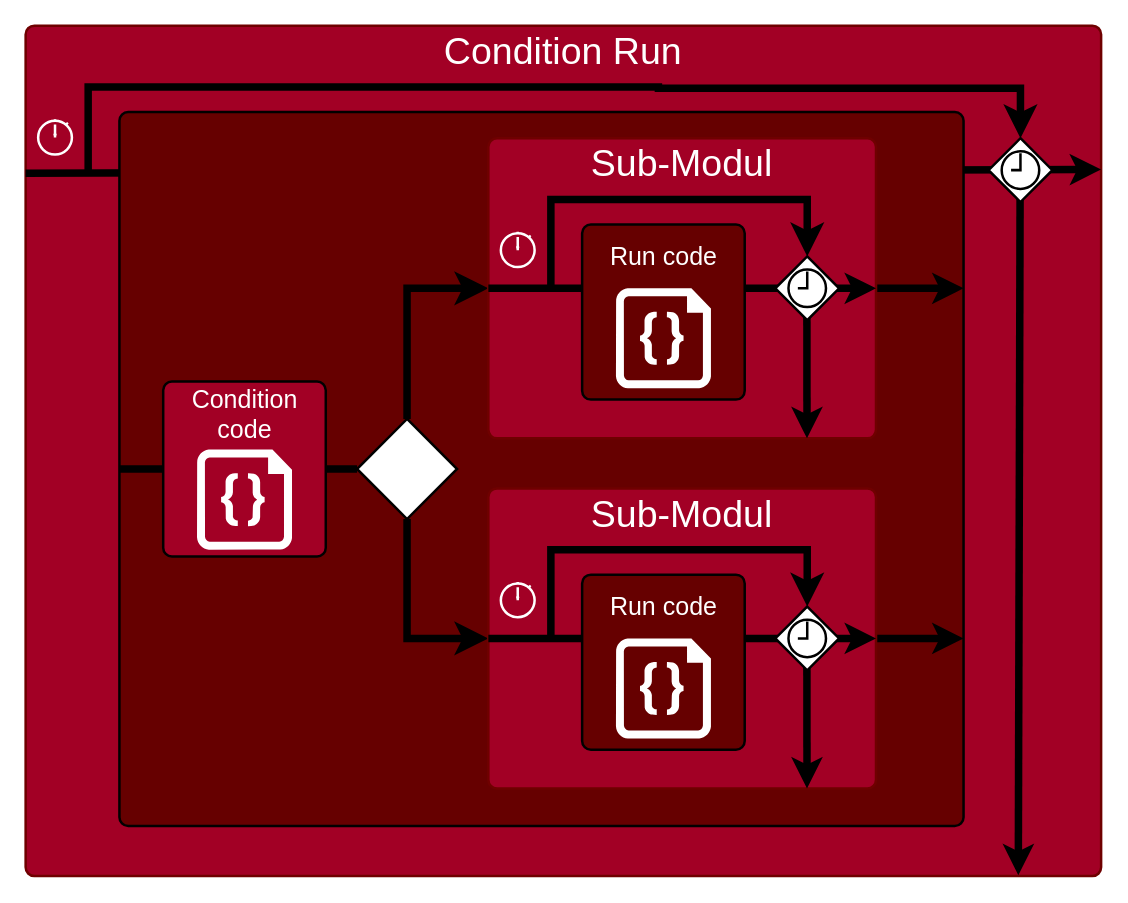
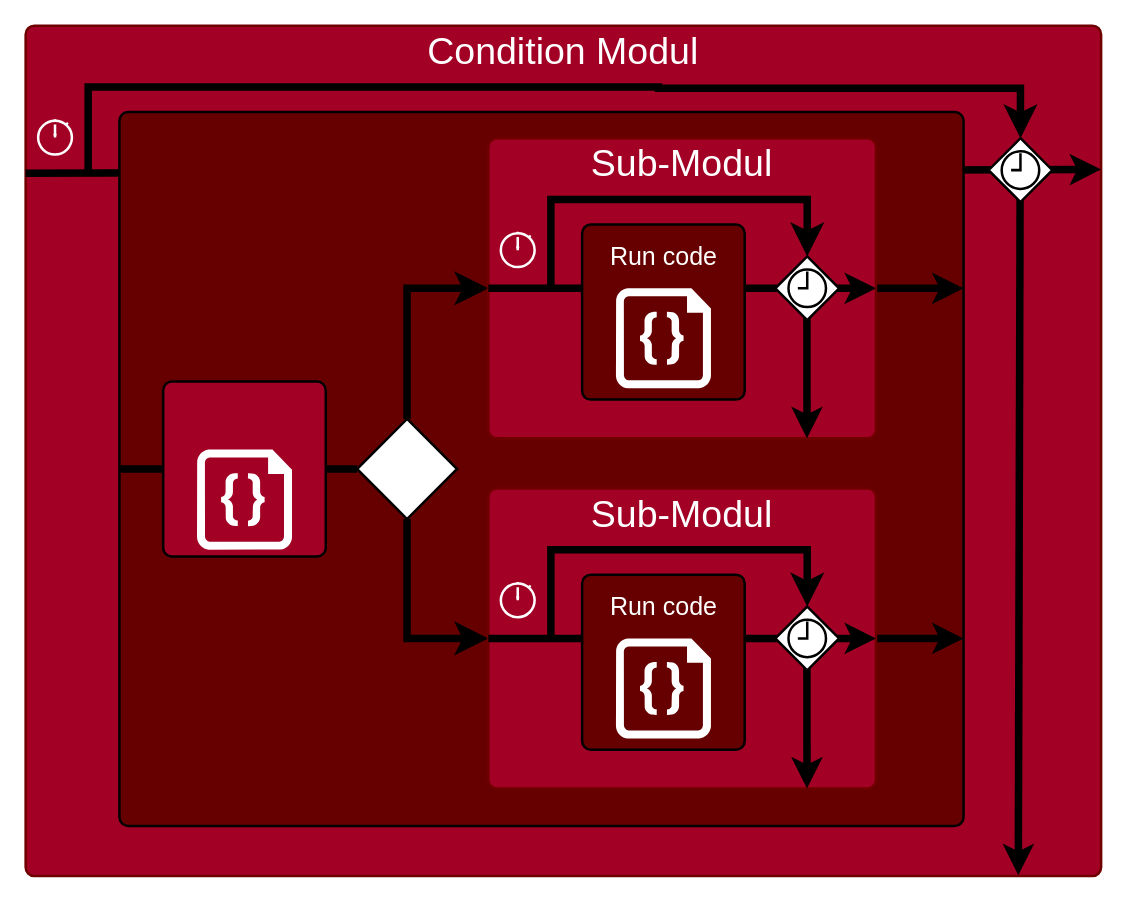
(563, 51) -> (563, 51)
(244, 413) -> none
